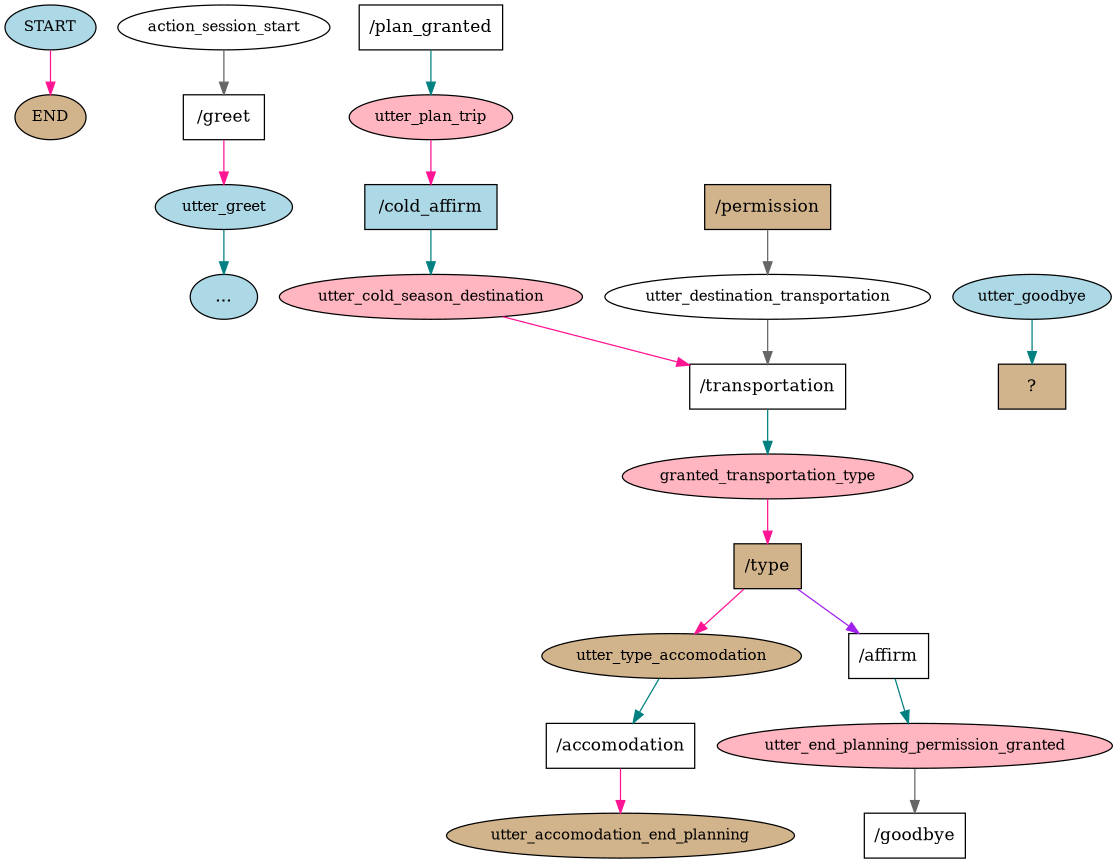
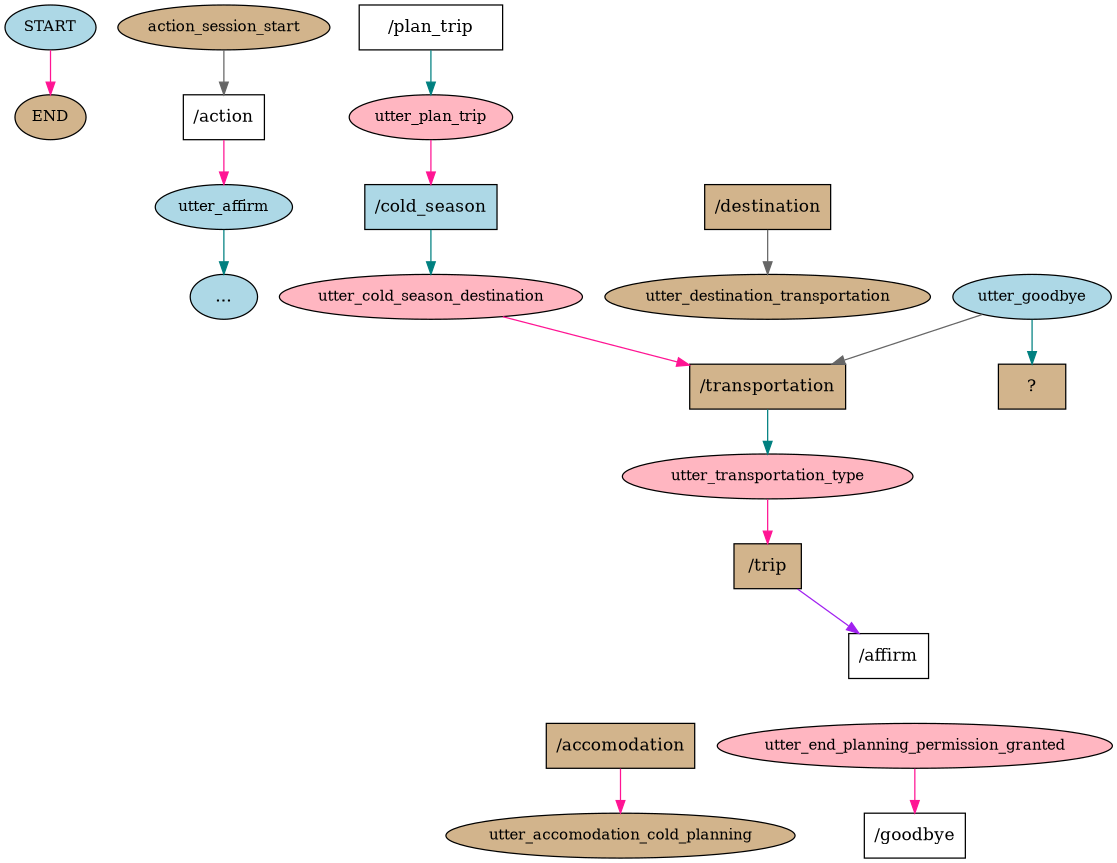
(224, 27) -> (224, 27)
(431, 27) -> (431, 27)
(224, 117) -> (224, 117)
(224, 207) -> (224, 207)
(431, 207) -> (431, 207)
(768, 207) -> (768, 207)
(768, 297) -> (768, 297)
(768, 336) -> (913, 337)
(768, 387) -> (768, 387)
(768, 476) -> (768, 476)
(768, 566) -> (768, 566)
(672, 656) -> none
(900, 695) -> none
(620, 746) -> (620, 746)
(915, 785) -> (915, 785)
(620, 836) -> (620, 836)
